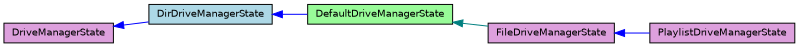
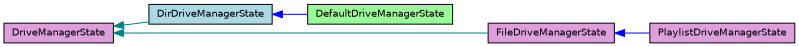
(136, 23) -> (136, 23)
(475, 25) -> (306, 33)
